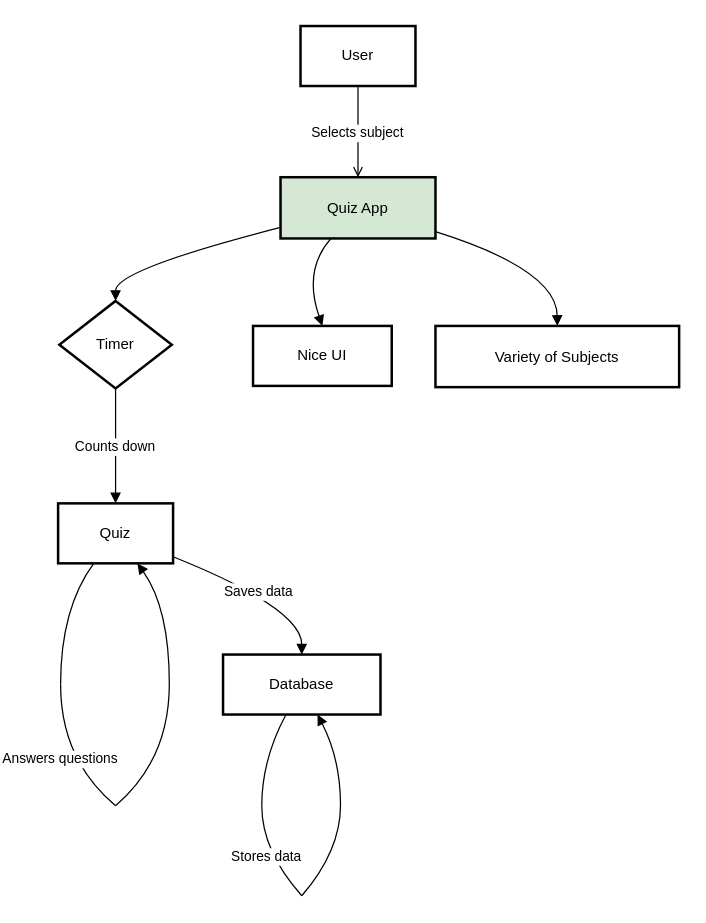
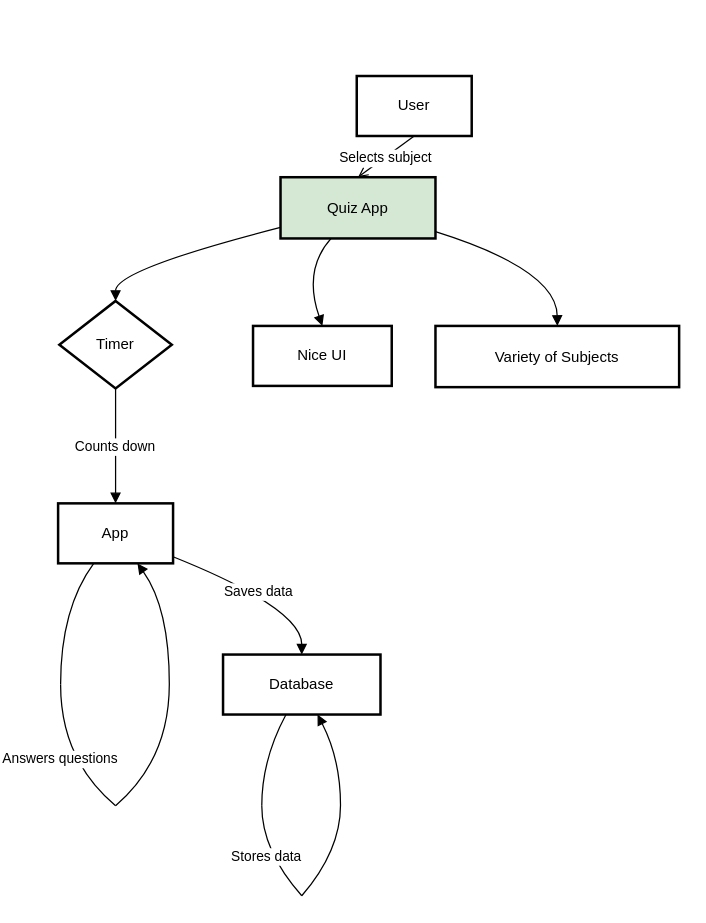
(358, 56) -> (414, 106)
(116, 533) -> (116, 533)
